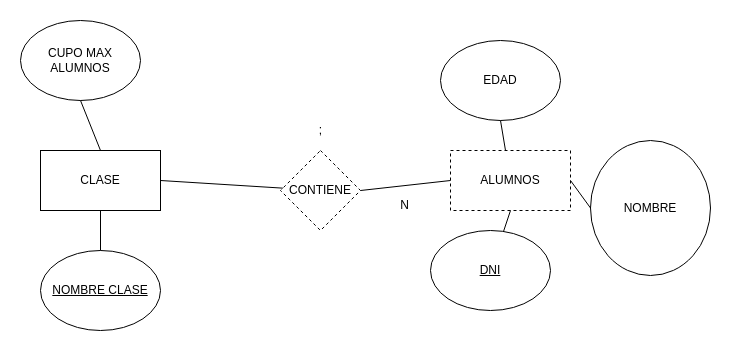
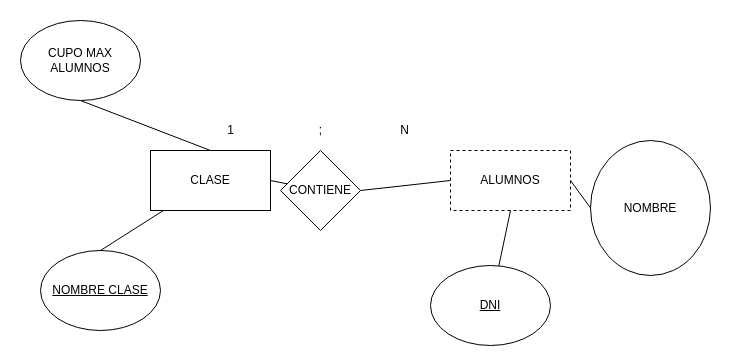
(501, 81) -> none
none -> (231, 131)
(503, 136) -> none
(101, 181) -> (211, 181)
(321, 191) -> (321, 191)
(405, 206) -> (405, 131)
(491, 271) -> (491, 306)
